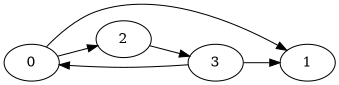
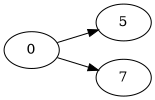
(124, 39) -> (124, 78)
(216, 63) -> none
(308, 63) -> (124, 22)
